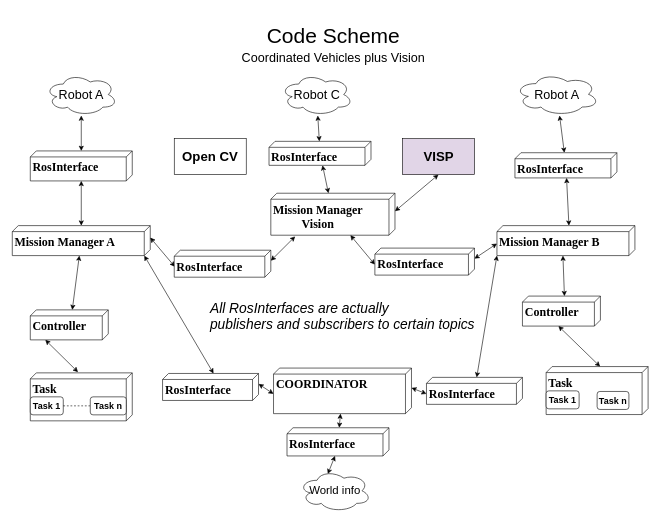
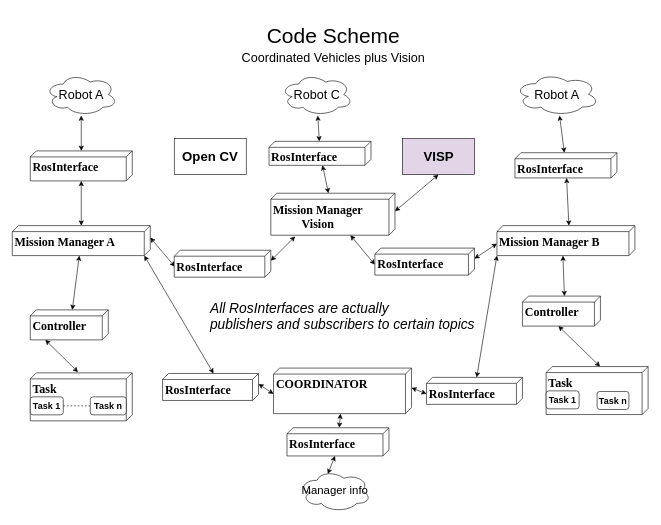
(335, 491) -> (335, 491)
